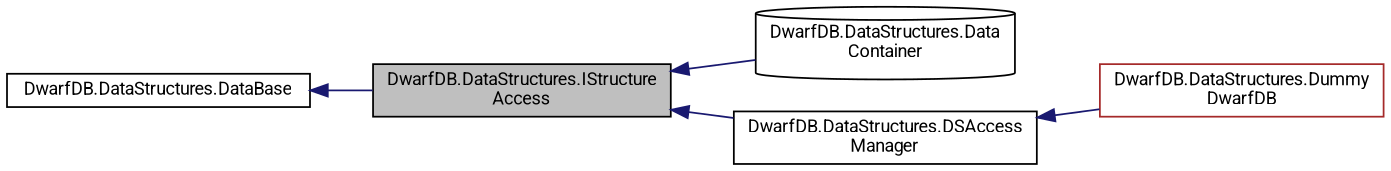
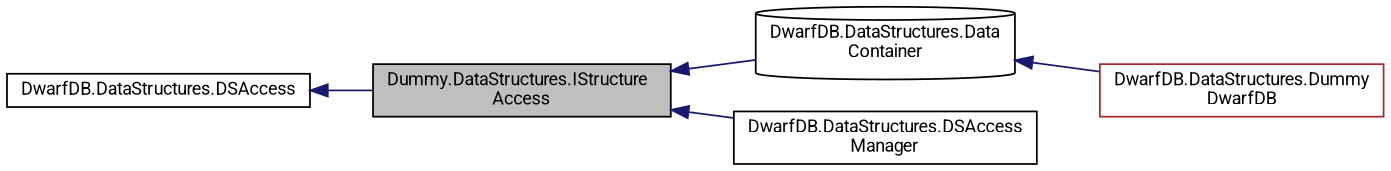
(159, 90) -> (159, 90)
(522, 90) -> (522, 90)
(1077, 112) -> (1066, 67)
